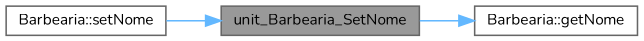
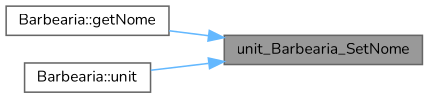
(86, 21) -> (88, 78)
(439, 21) -> (189, 33)
